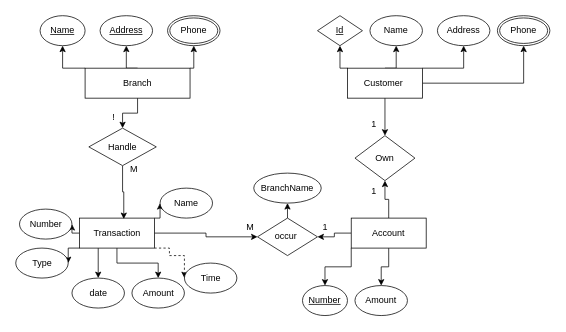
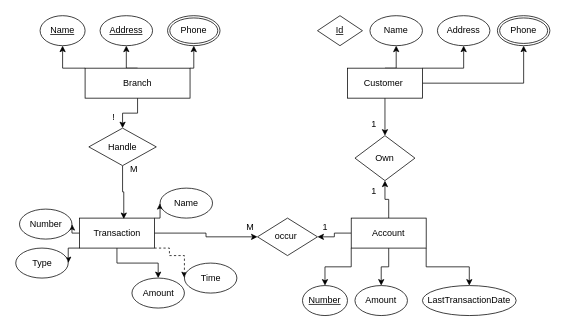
(340, 68) -> none
(288, 188) -> none
(288, 213) -> none
none -> (426, 258)
(98, 260) -> none
(98, 293) -> none
none -> (470, 300)
